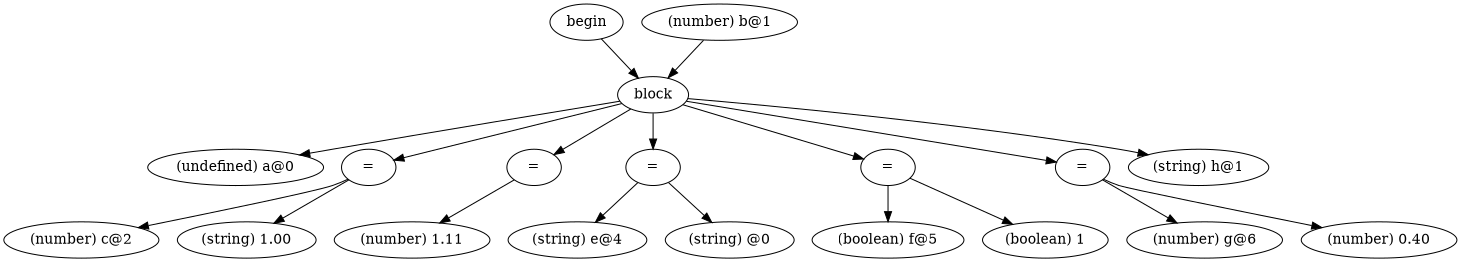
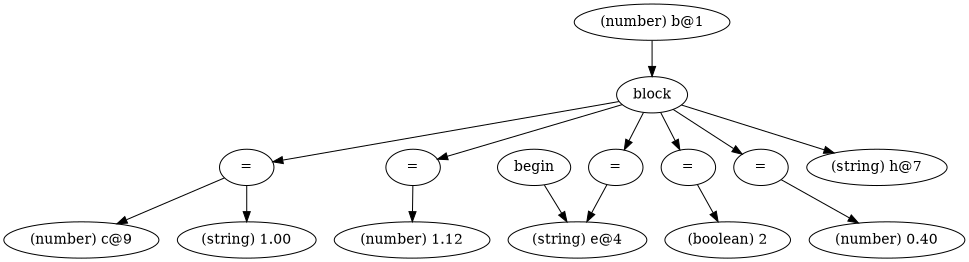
(616, 55) -> (553, 199)
(236, 167) -> none
(1199, 167) -> (877, 167)
(81, 240) -> (81, 240)
(412, 240) -> (412, 240)
(730, 240) -> none
(888, 240) -> none
(1045, 240) -> (728, 240)
(1205, 240) -> none
